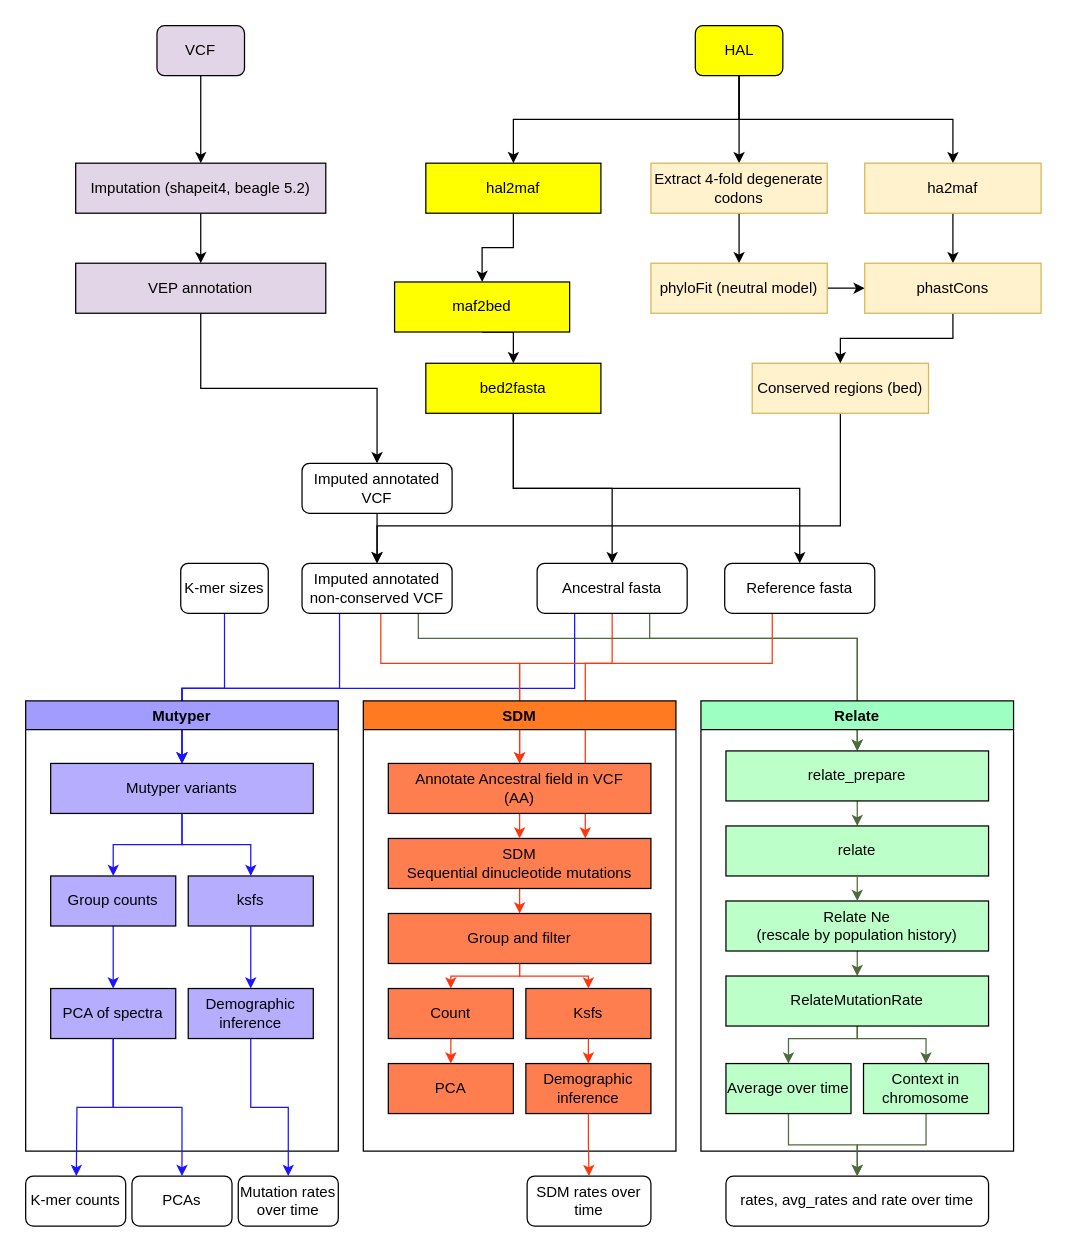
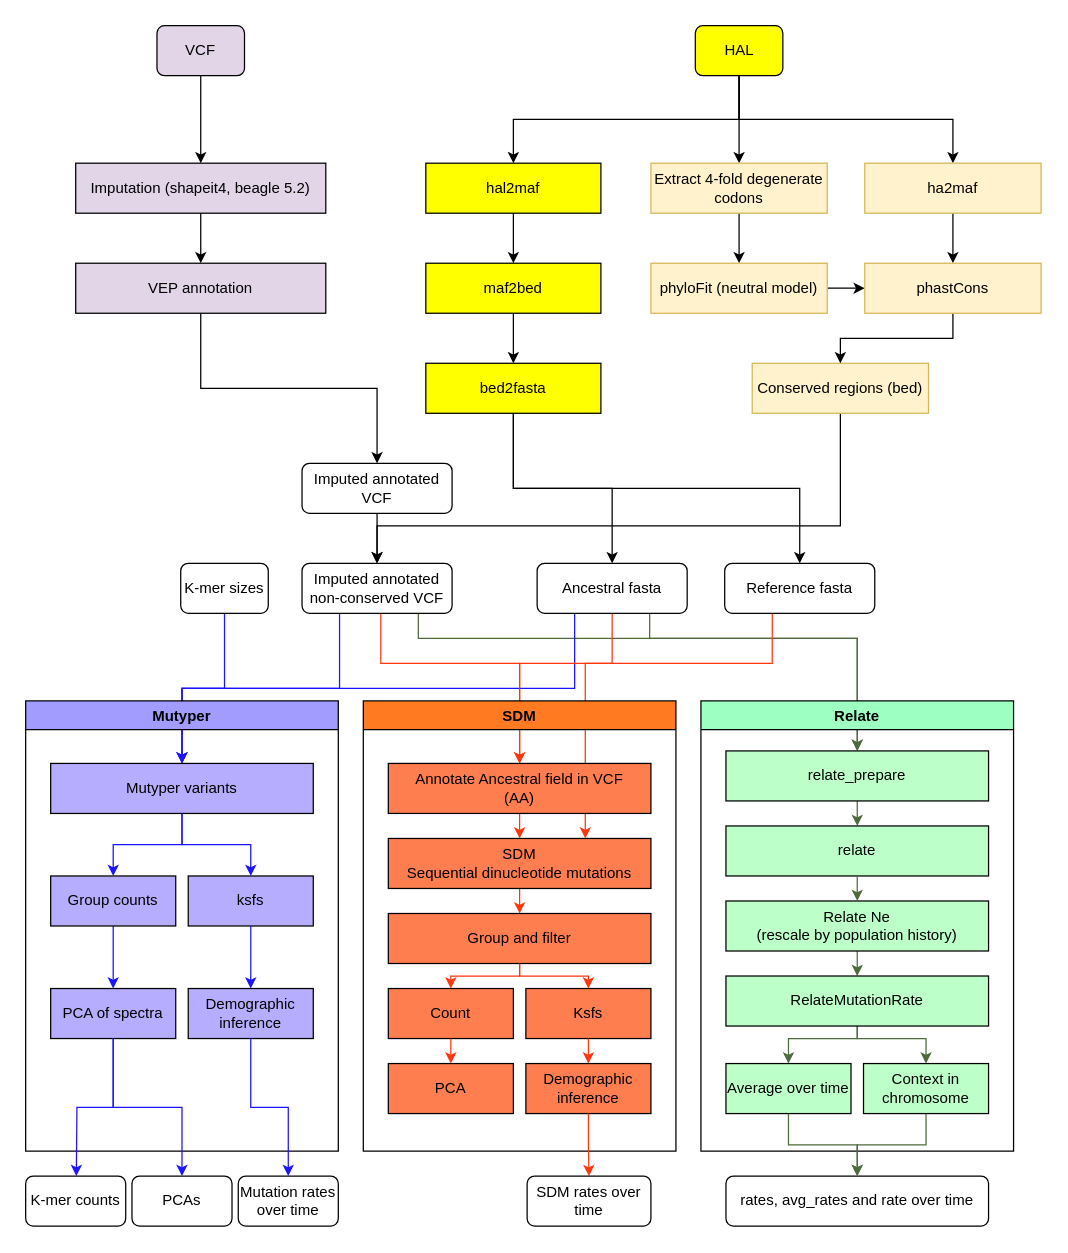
(482, 307) -> (513, 288)
